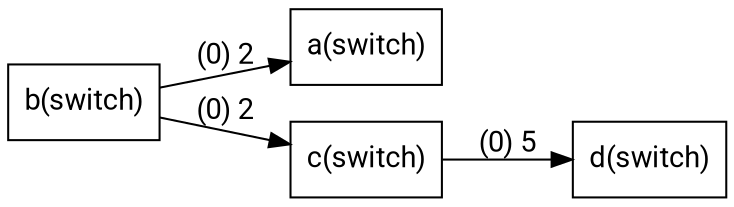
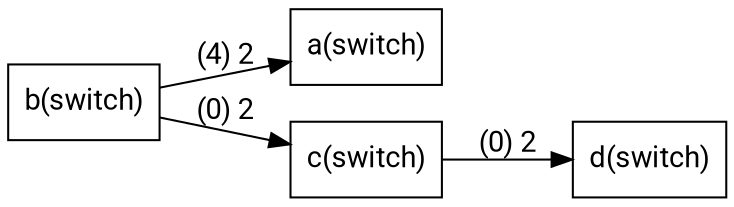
(225, 56) -> (225, 56)
(507, 144) -> (507, 144)
